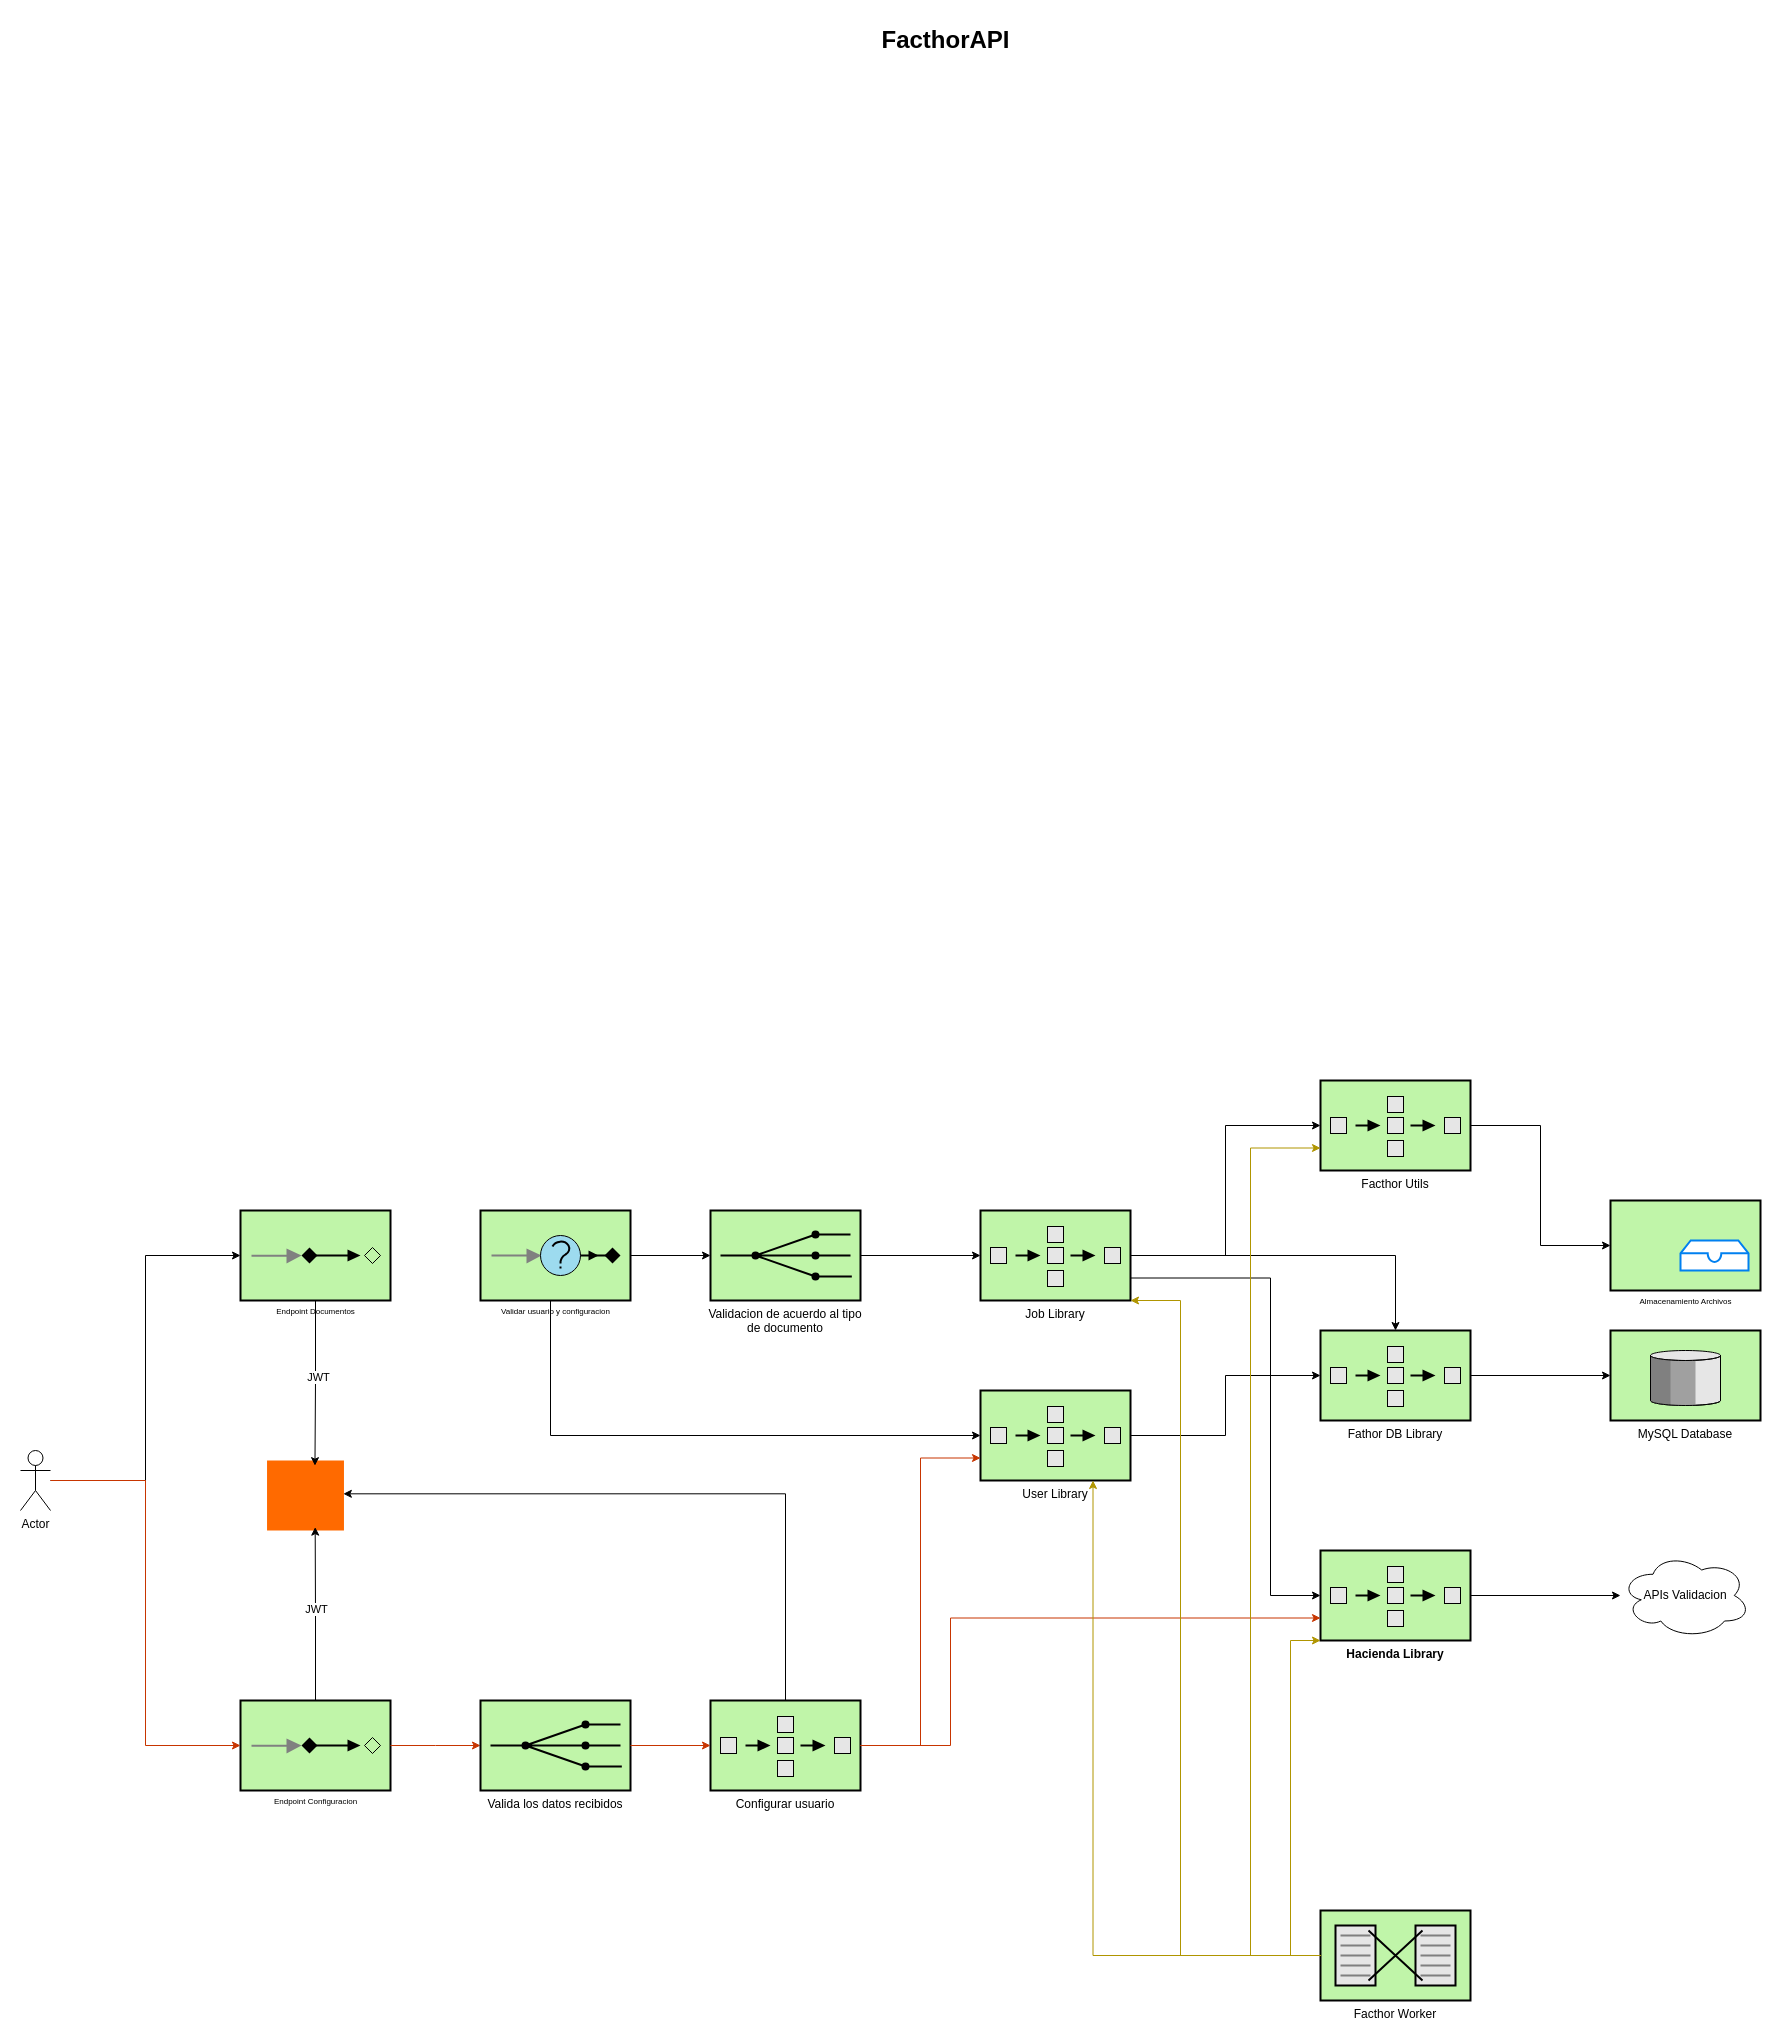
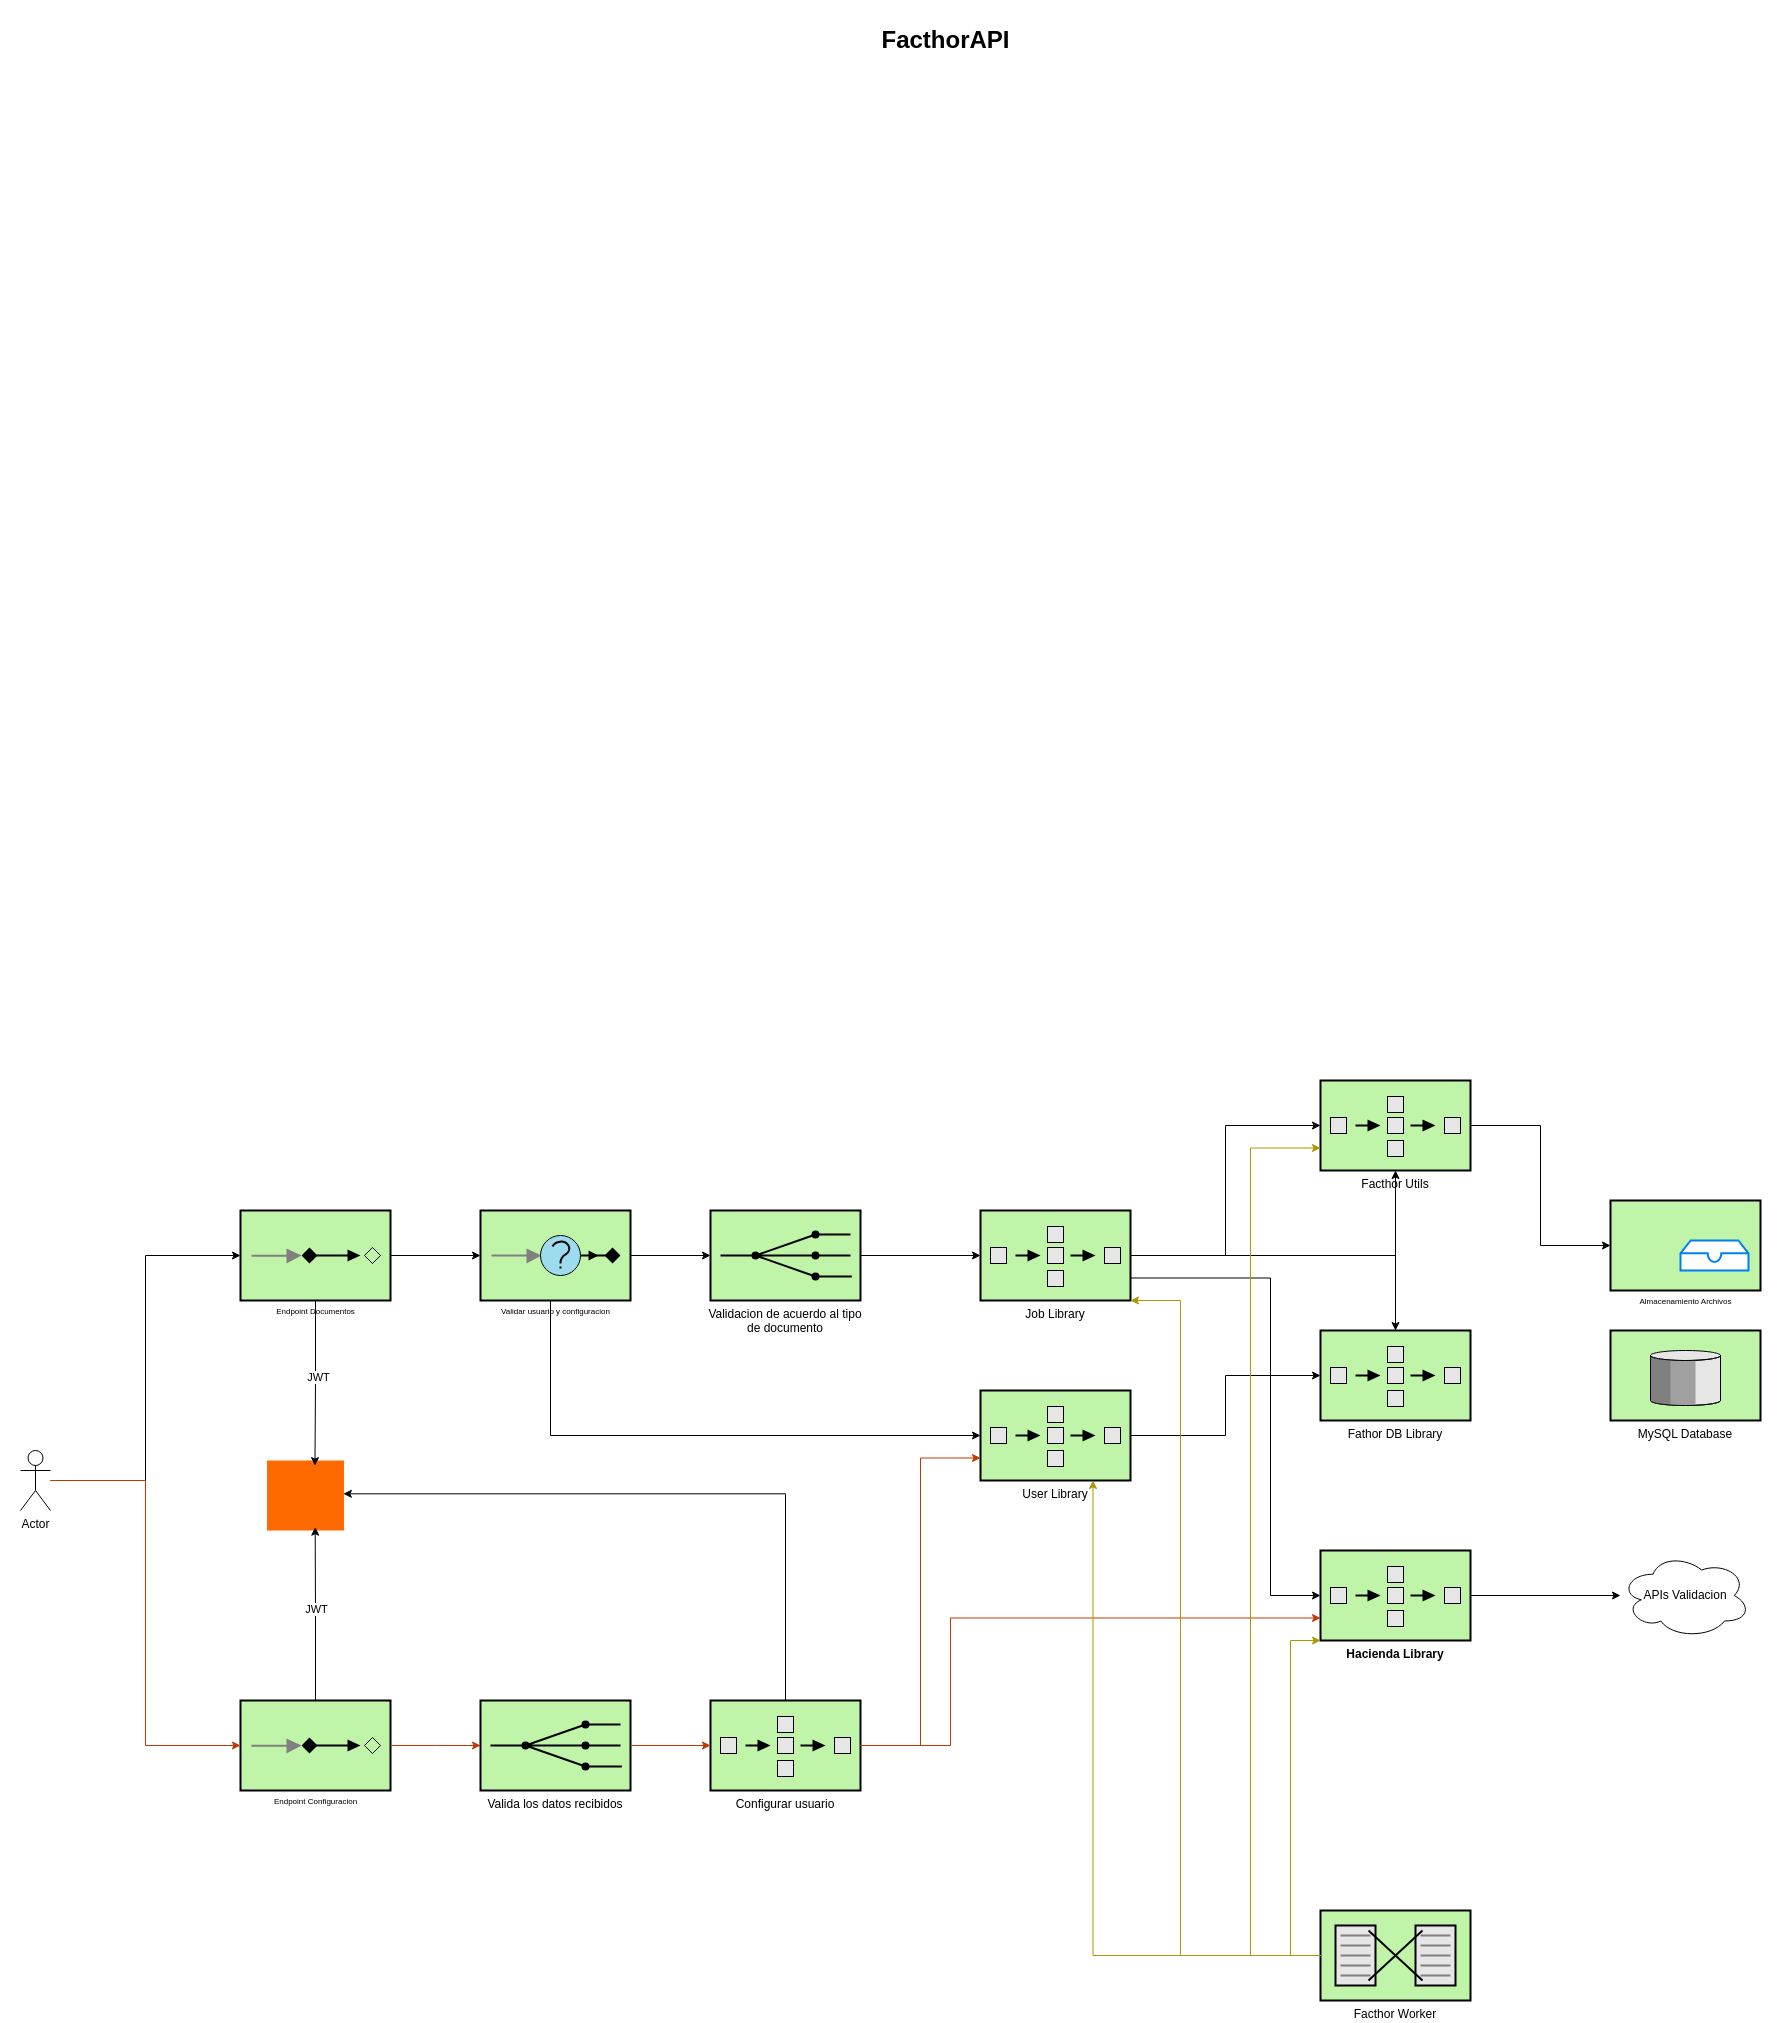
none -> (432, 1256)
(1537, 1376) -> (1396, 1216)
